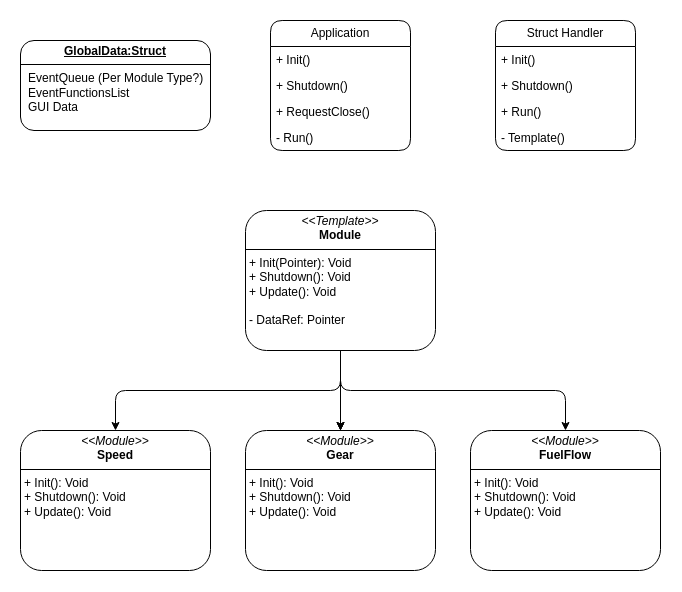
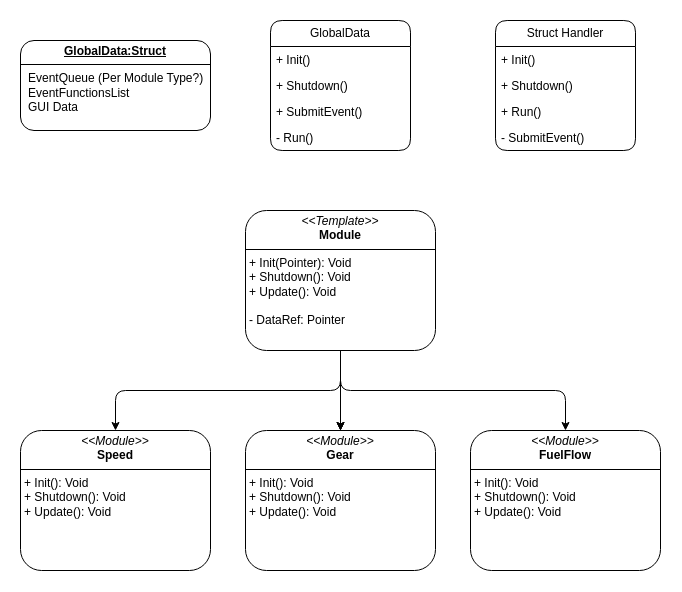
(341, 34) -> (341, 34)
(327, 113) -> (324, 113)
(539, 139) -> (549, 139)
